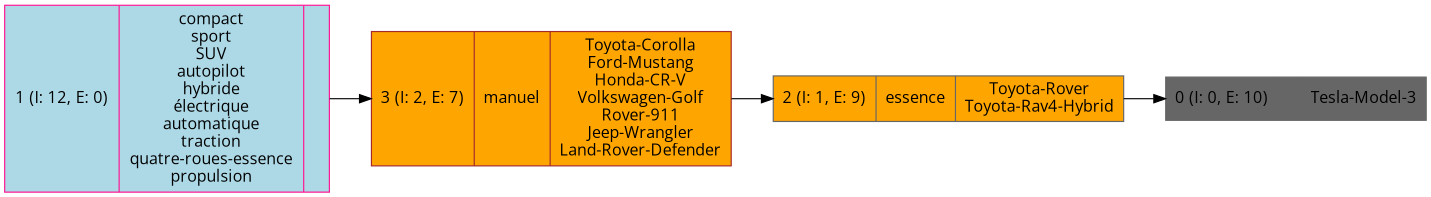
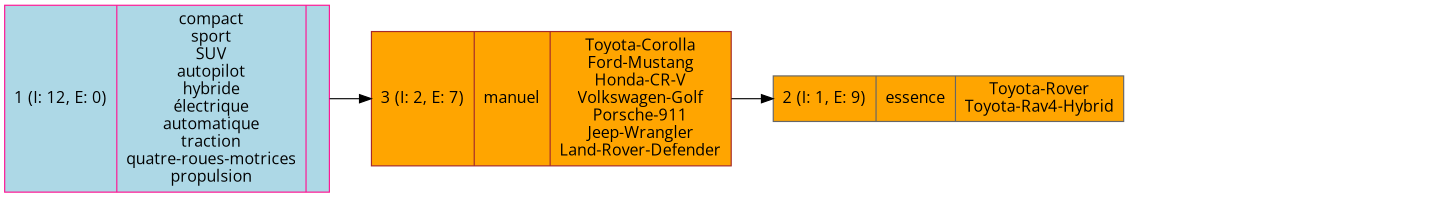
(1296, 99) -> none
(641, 116) -> (641, 116)
(211, 159) -> (211, 159)
